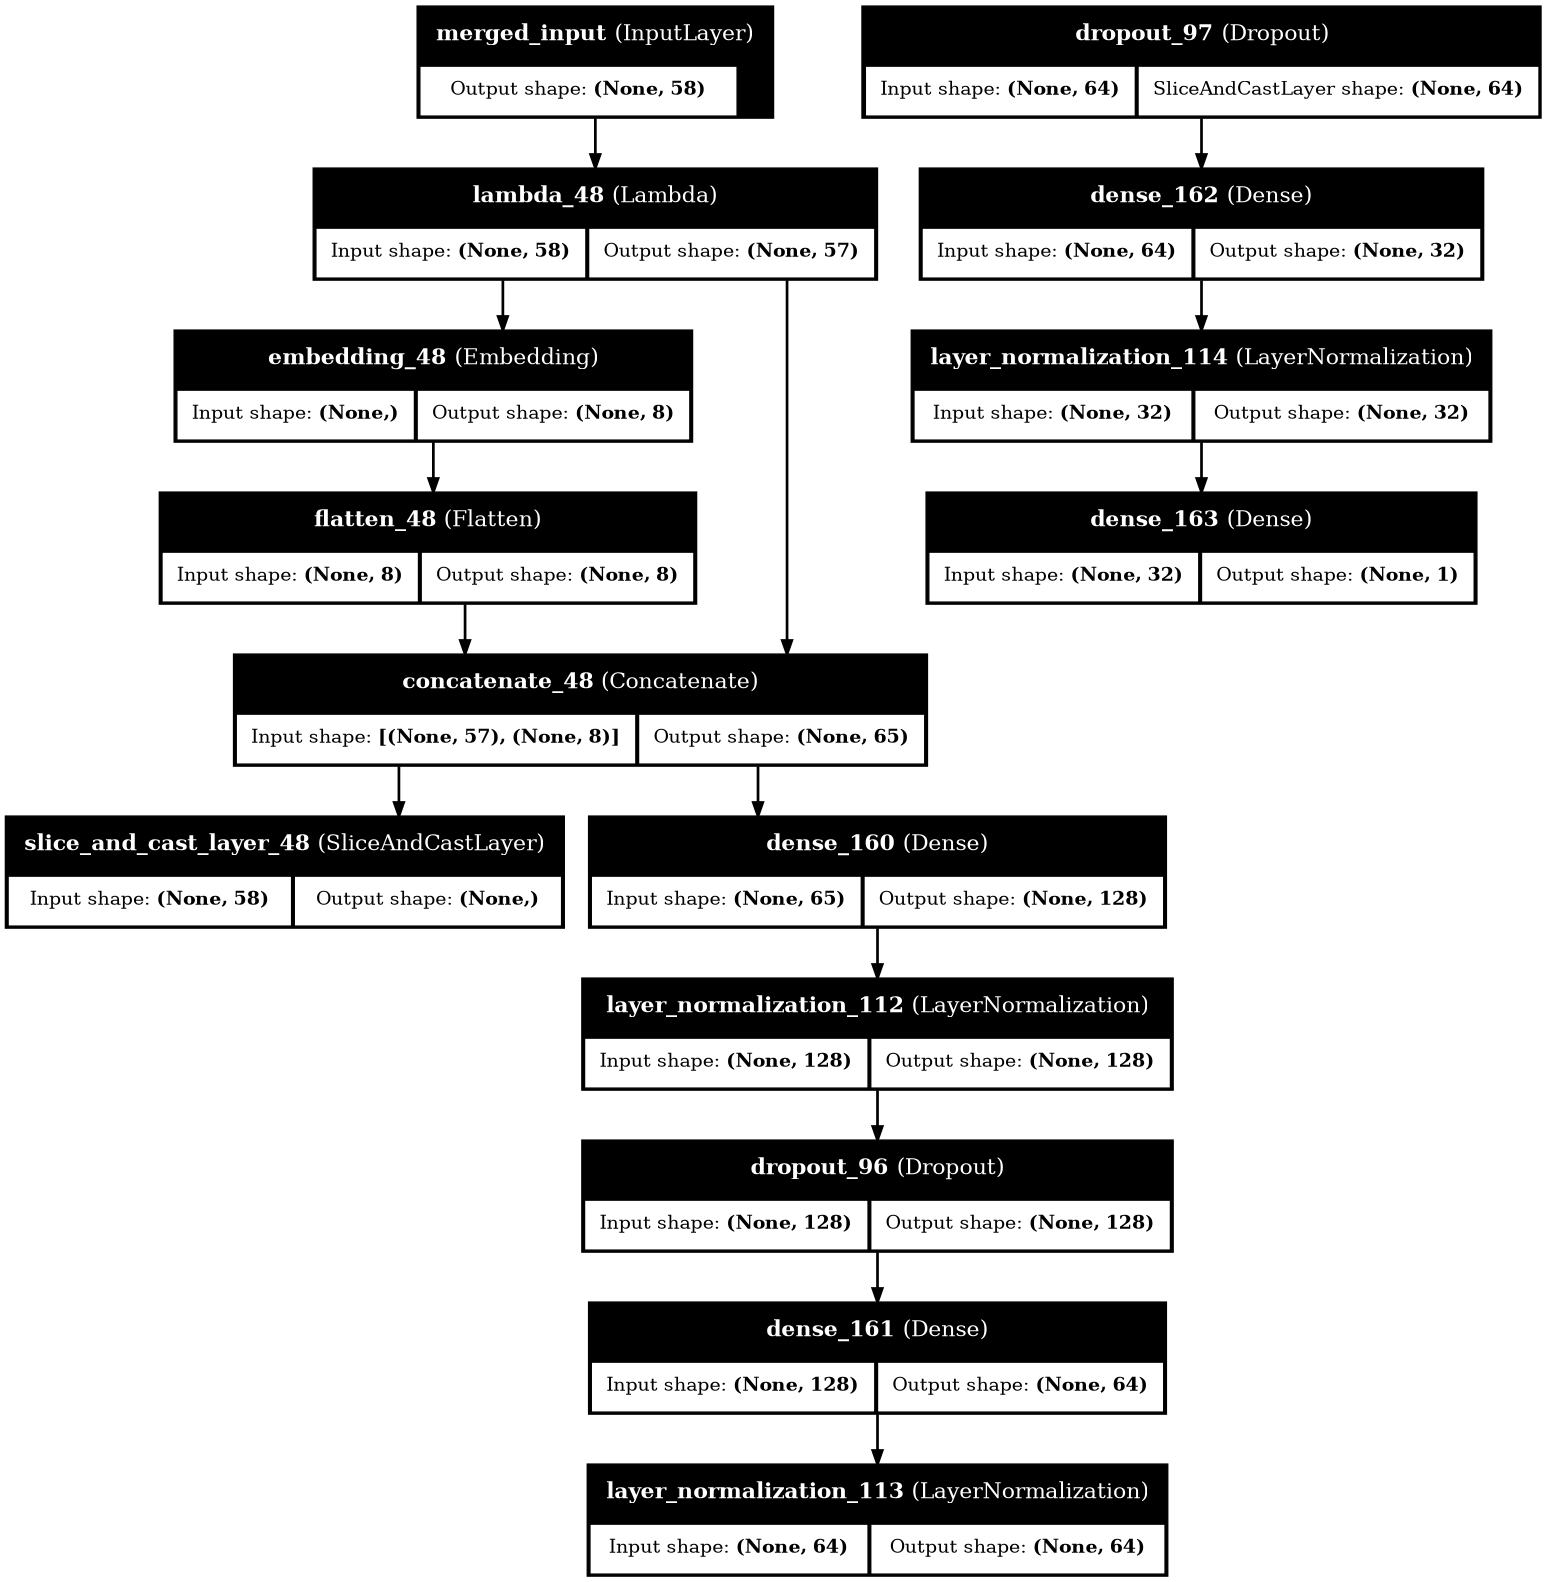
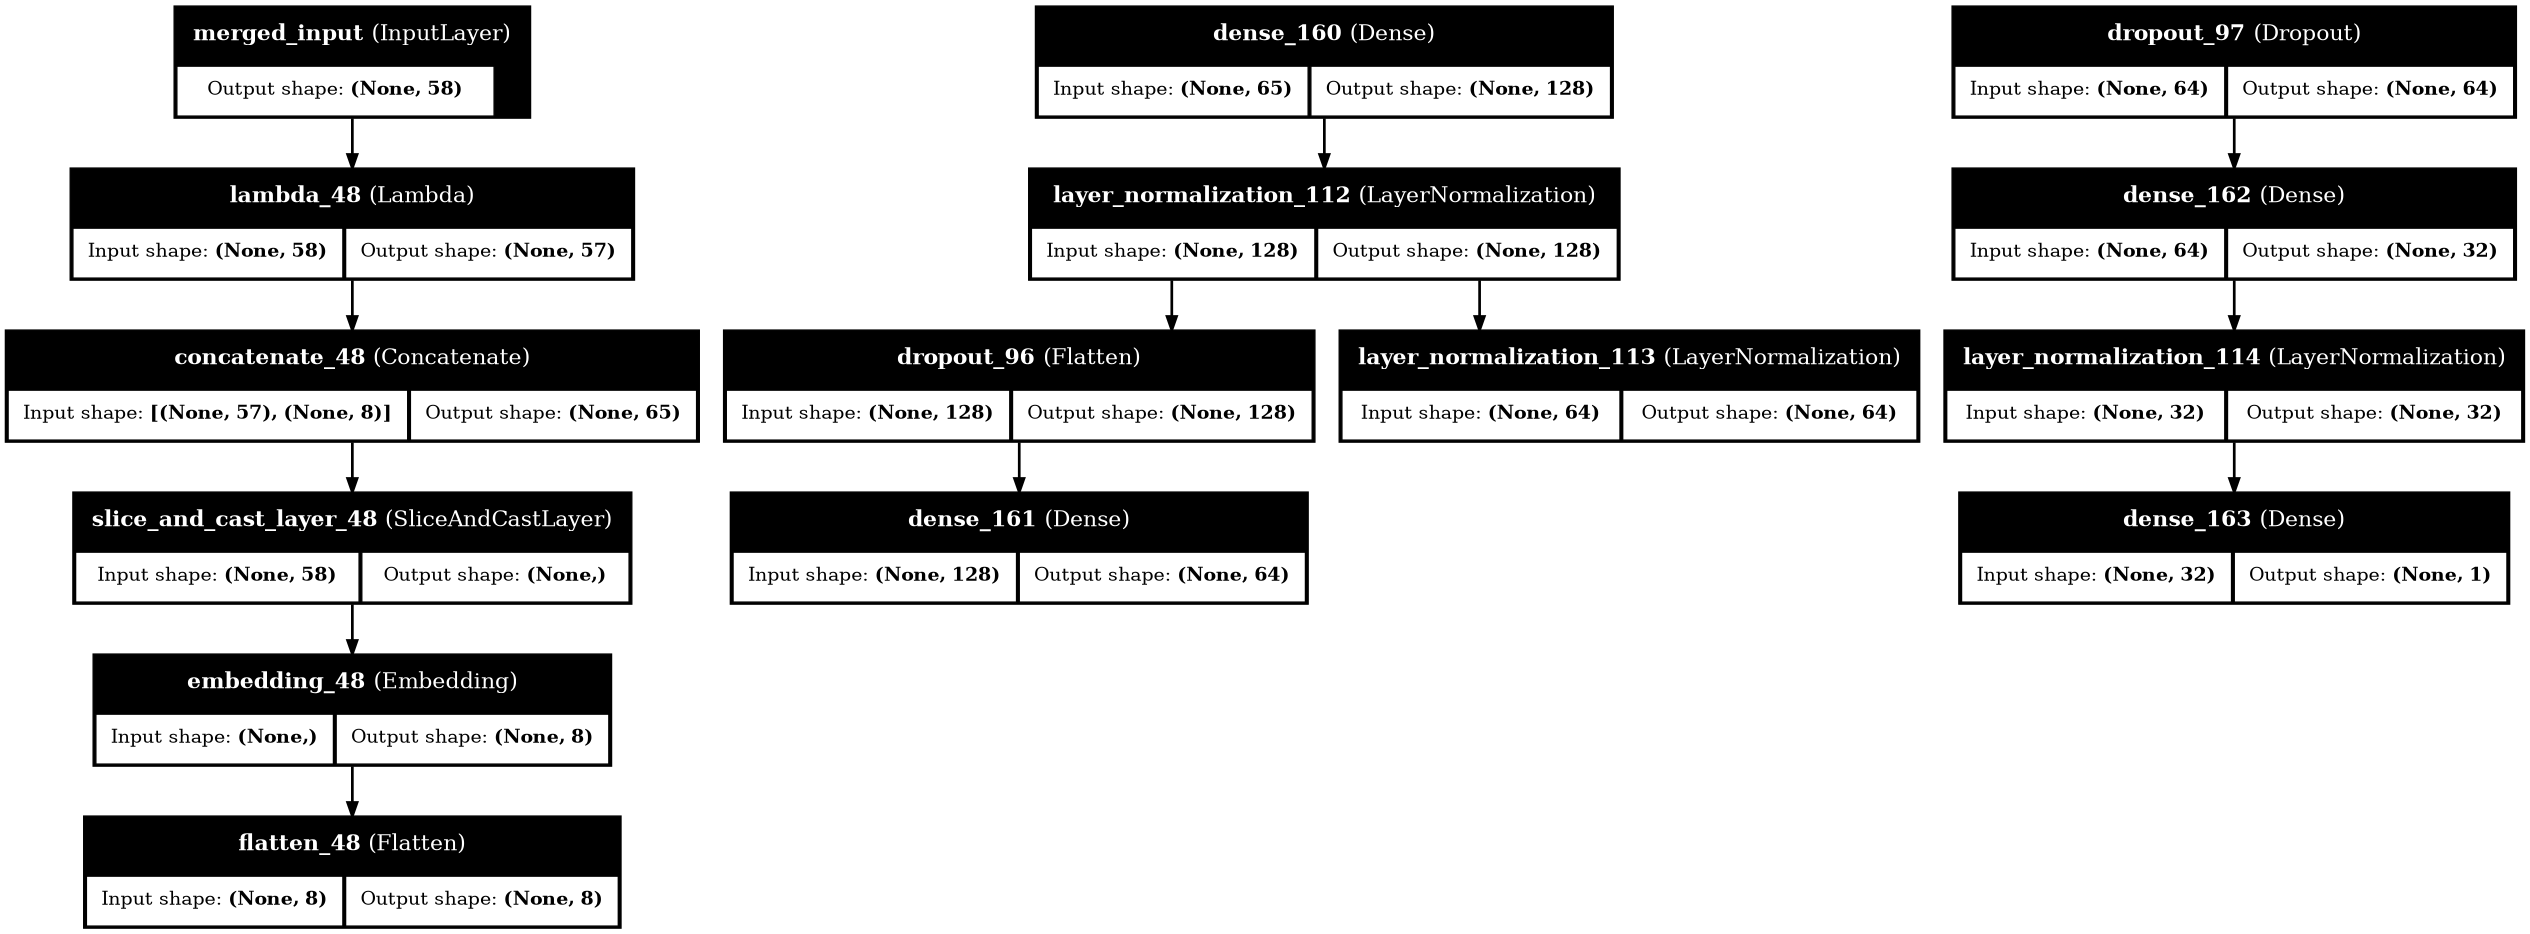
(1282, 89) -> (2314, 89)
(503, 298) -> (352, 622)
(465, 622) -> none
(758, 784) -> none
(947, 1168) -> (1089, 358)
(878, 1432) -> (1480, 298)
